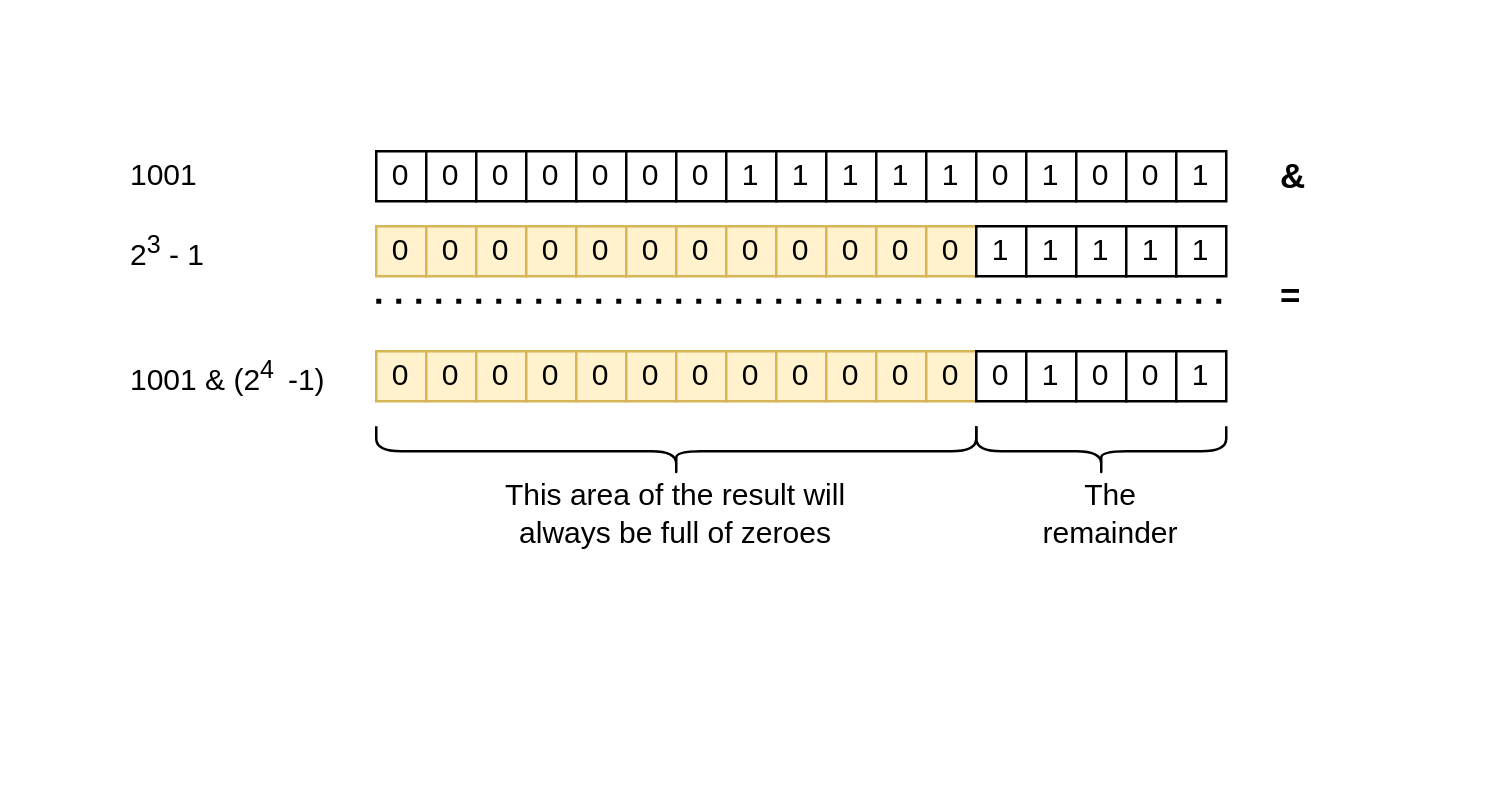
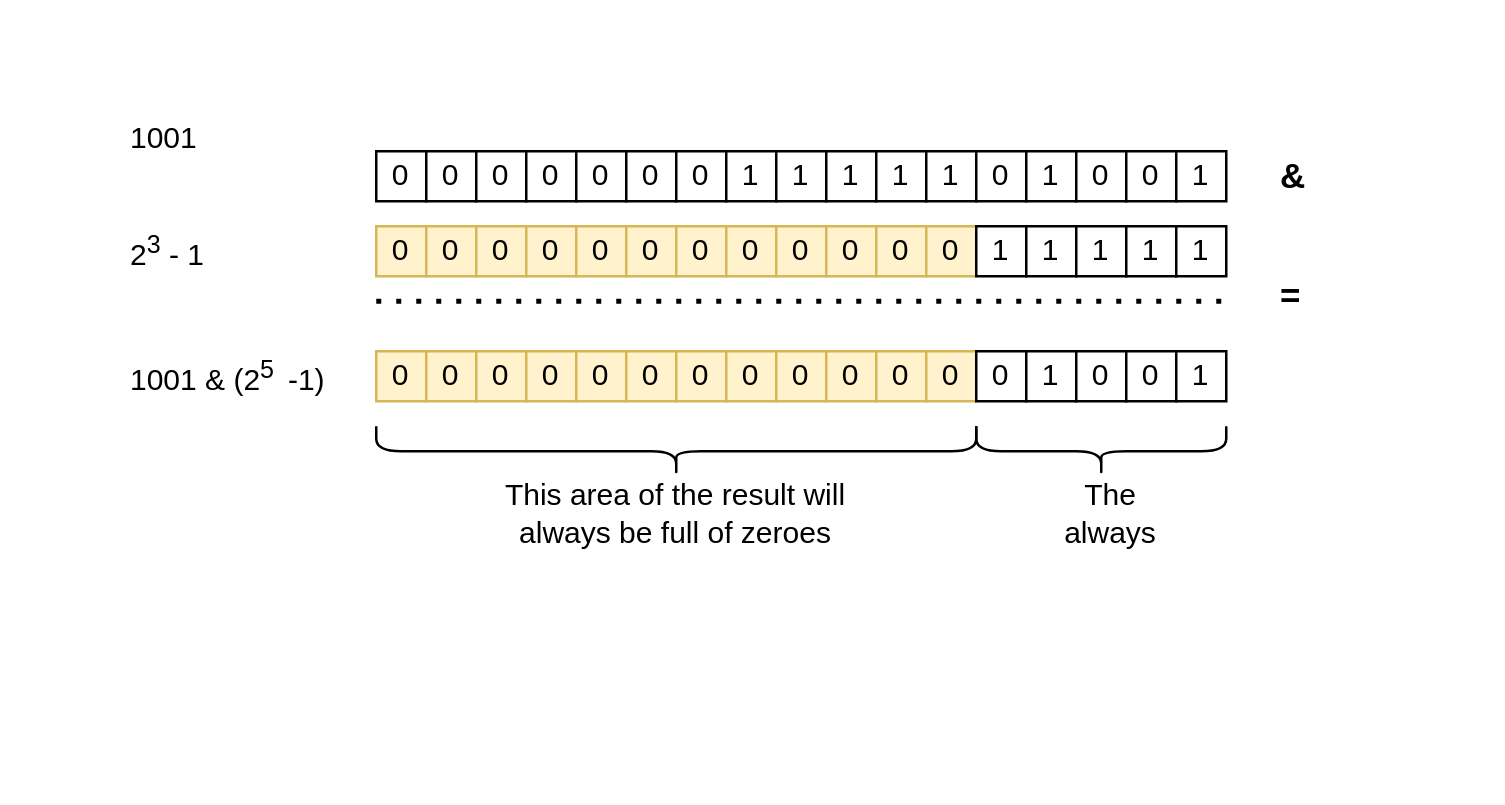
(201, 176) -> (201, 139)
(241, 376) -> (241, 376)
(1111, 514) -> (1111, 514)
